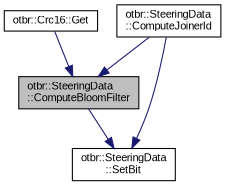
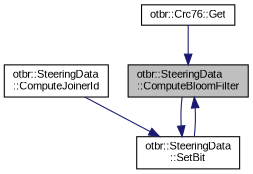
(51, 21) -> (188, 15)
(128, 54) -> (195, 122)
